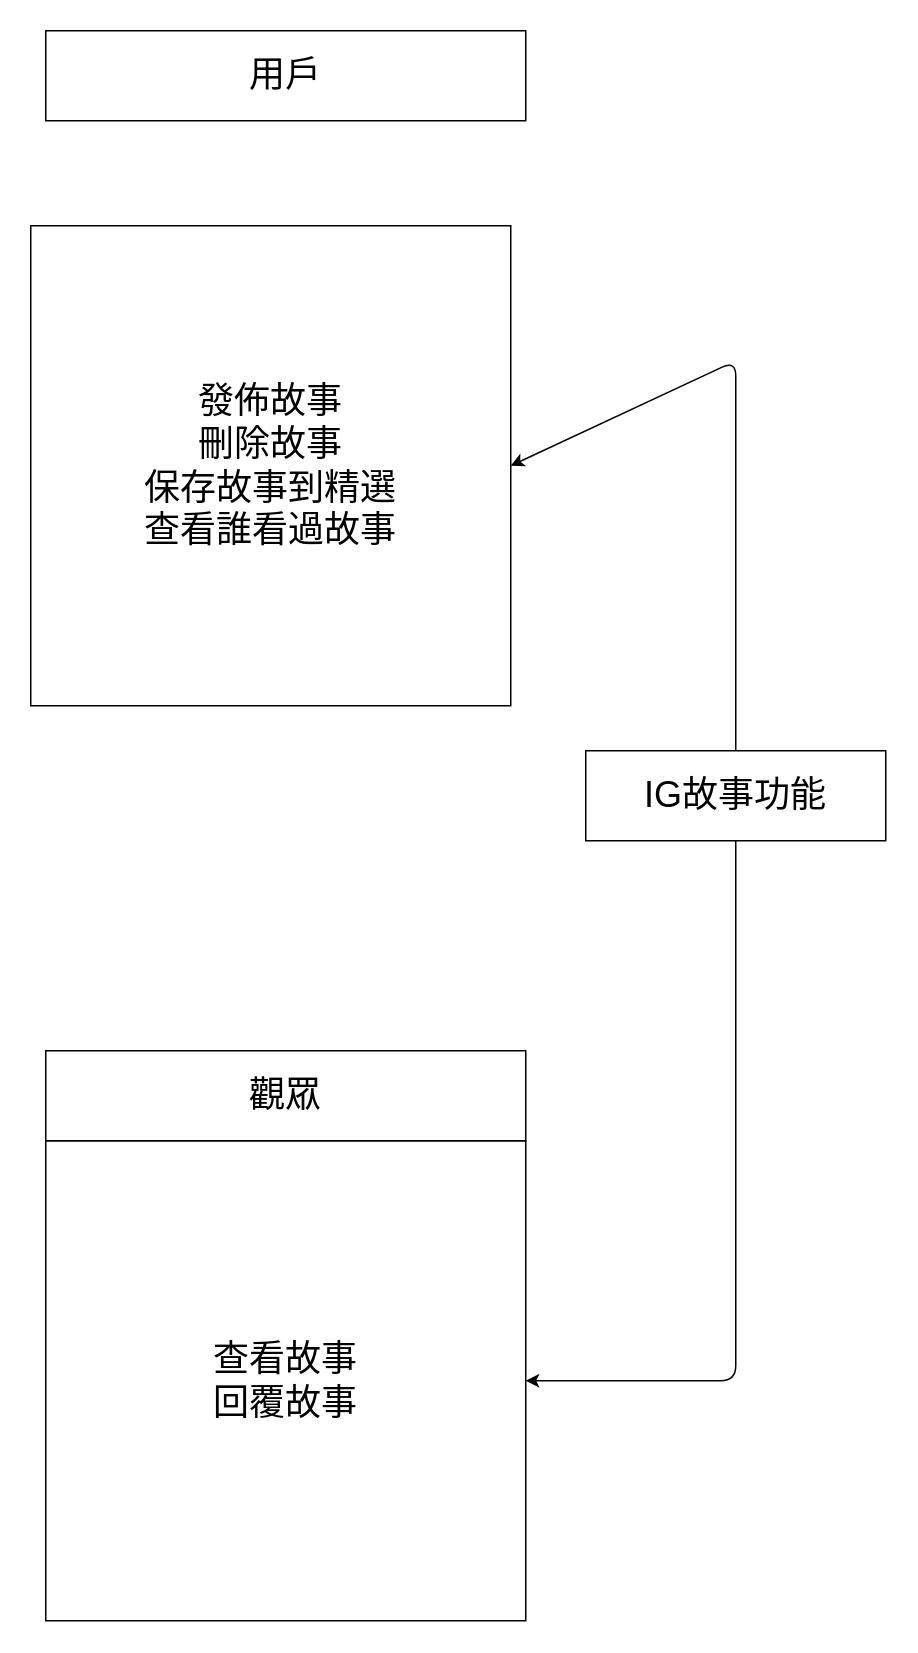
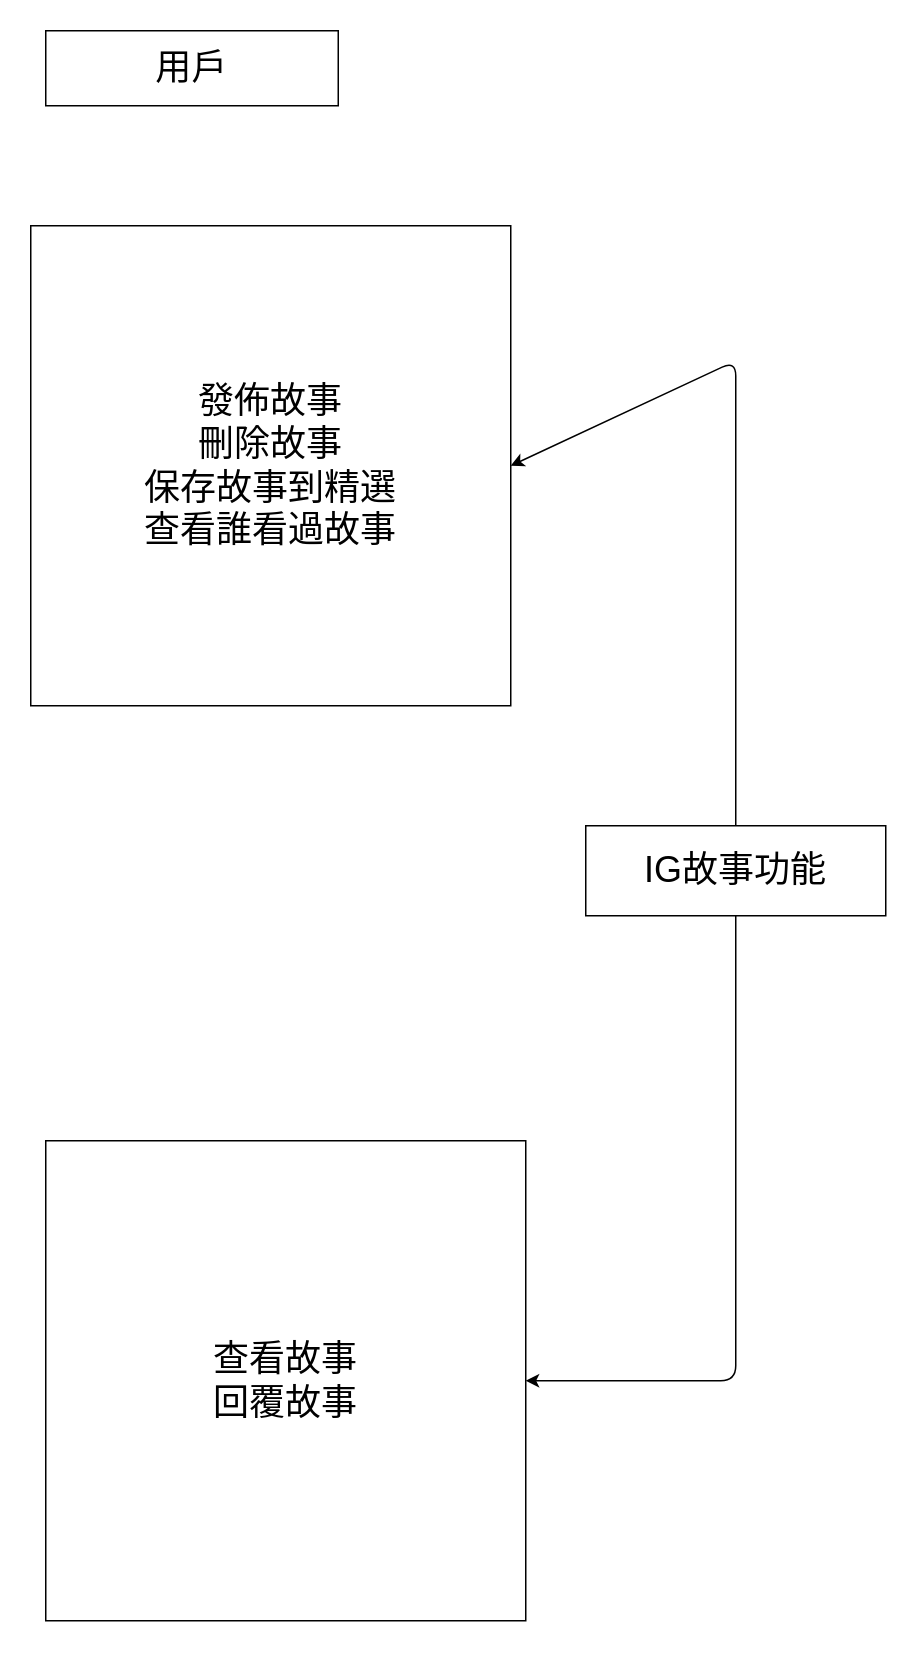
(286, 76) -> (192, 68)
(736, 796) -> (736, 871)
(286, 1096) -> none
